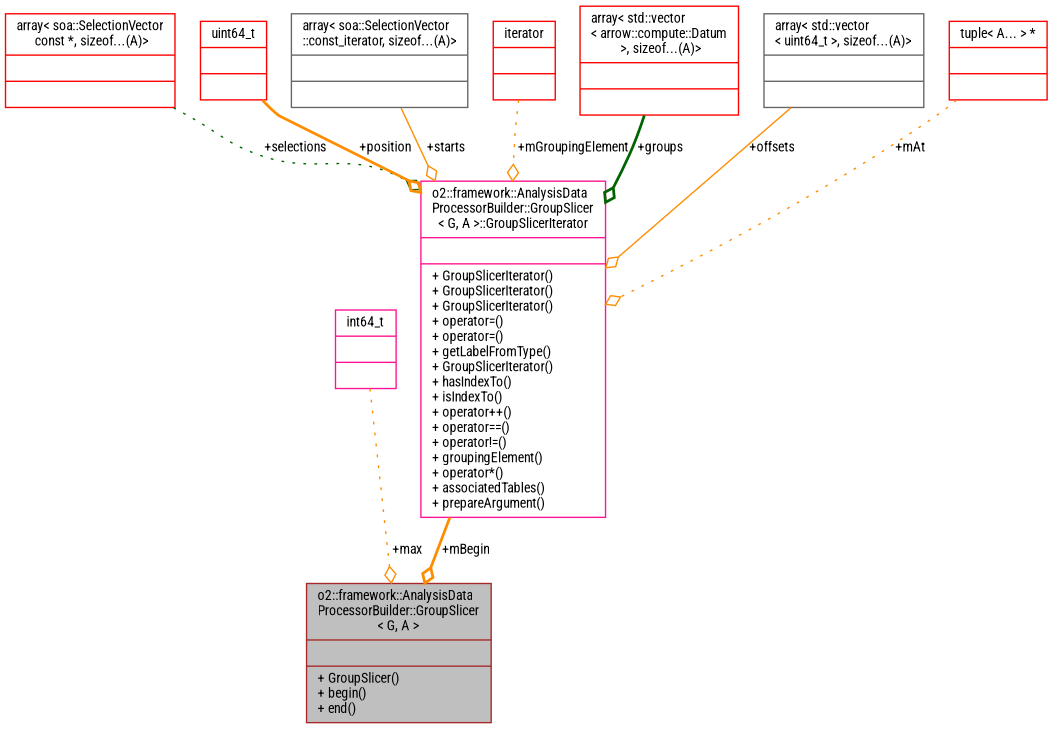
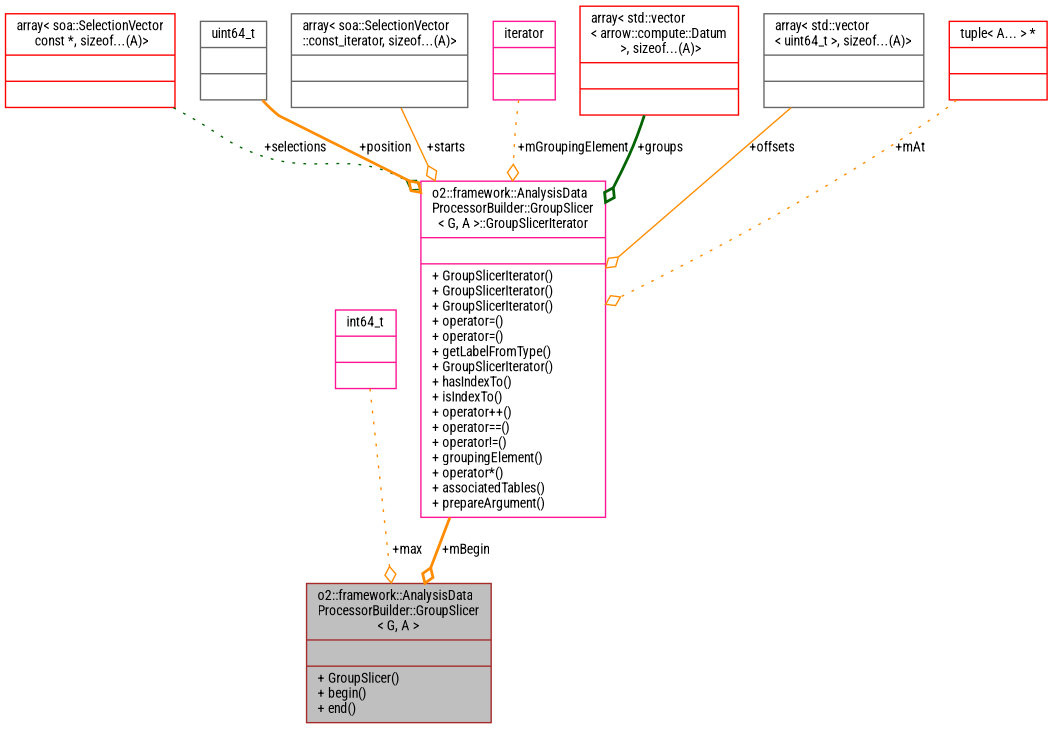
(234, 61) -> (234, 61)
(524, 61) -> (524, 61)
